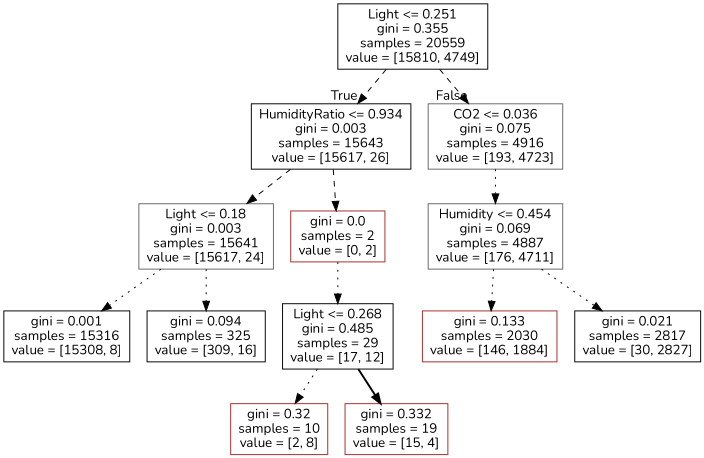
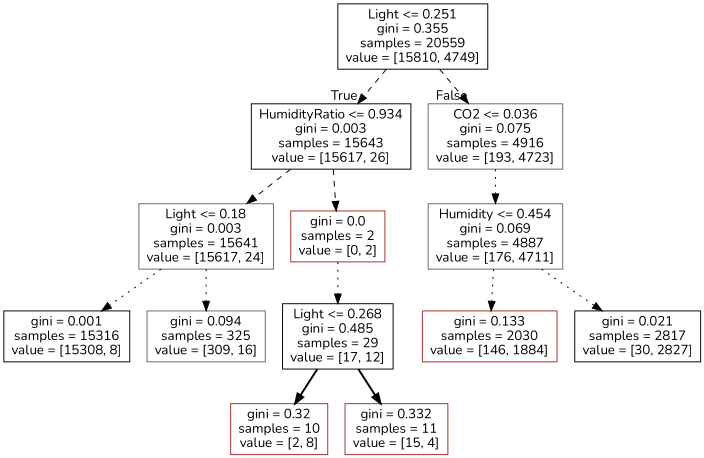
(206, 336) -> (206, 336)
(309, 382) -> (309, 382)
(396, 429) -> (396, 429)
